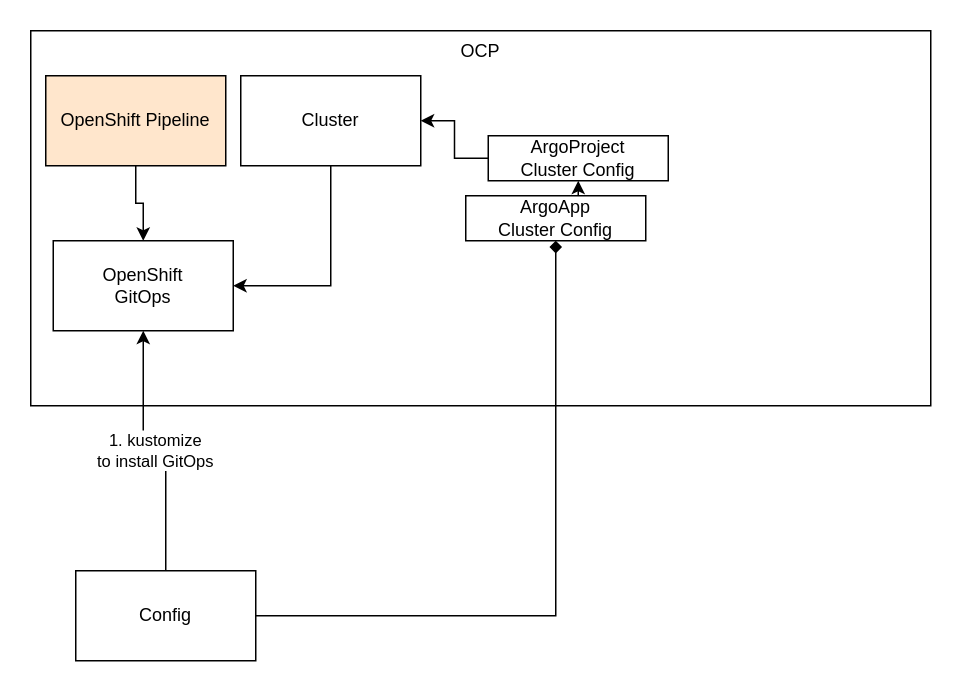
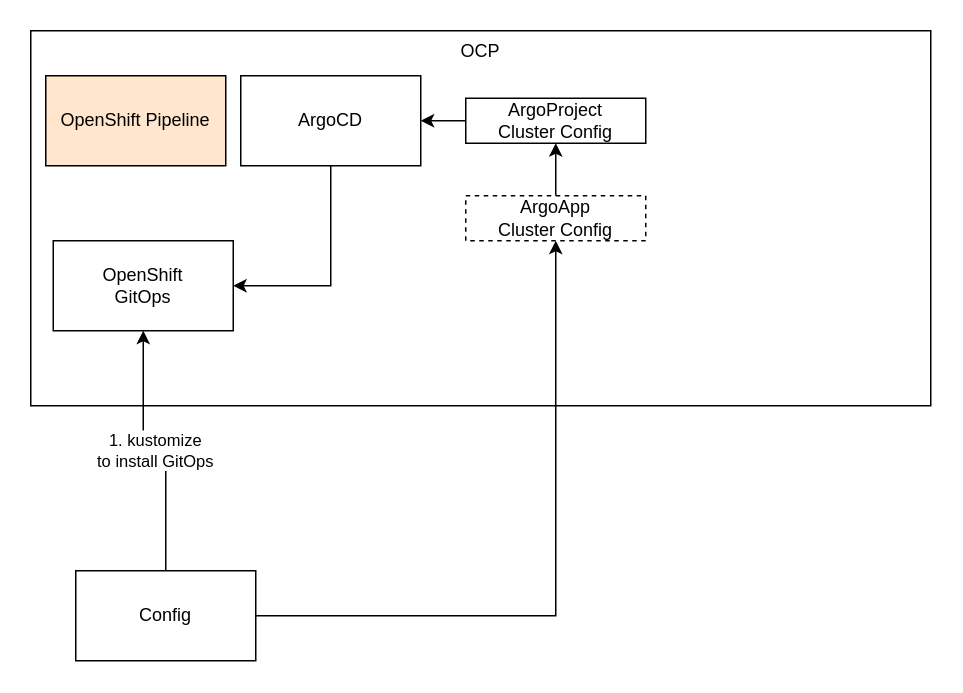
(331, 121) -> (331, 121)
(578, 158) -> (556, 121)
(136, 202) -> none
(556, 218) -> (556, 218)
(556, 253) -> (556, 252)
